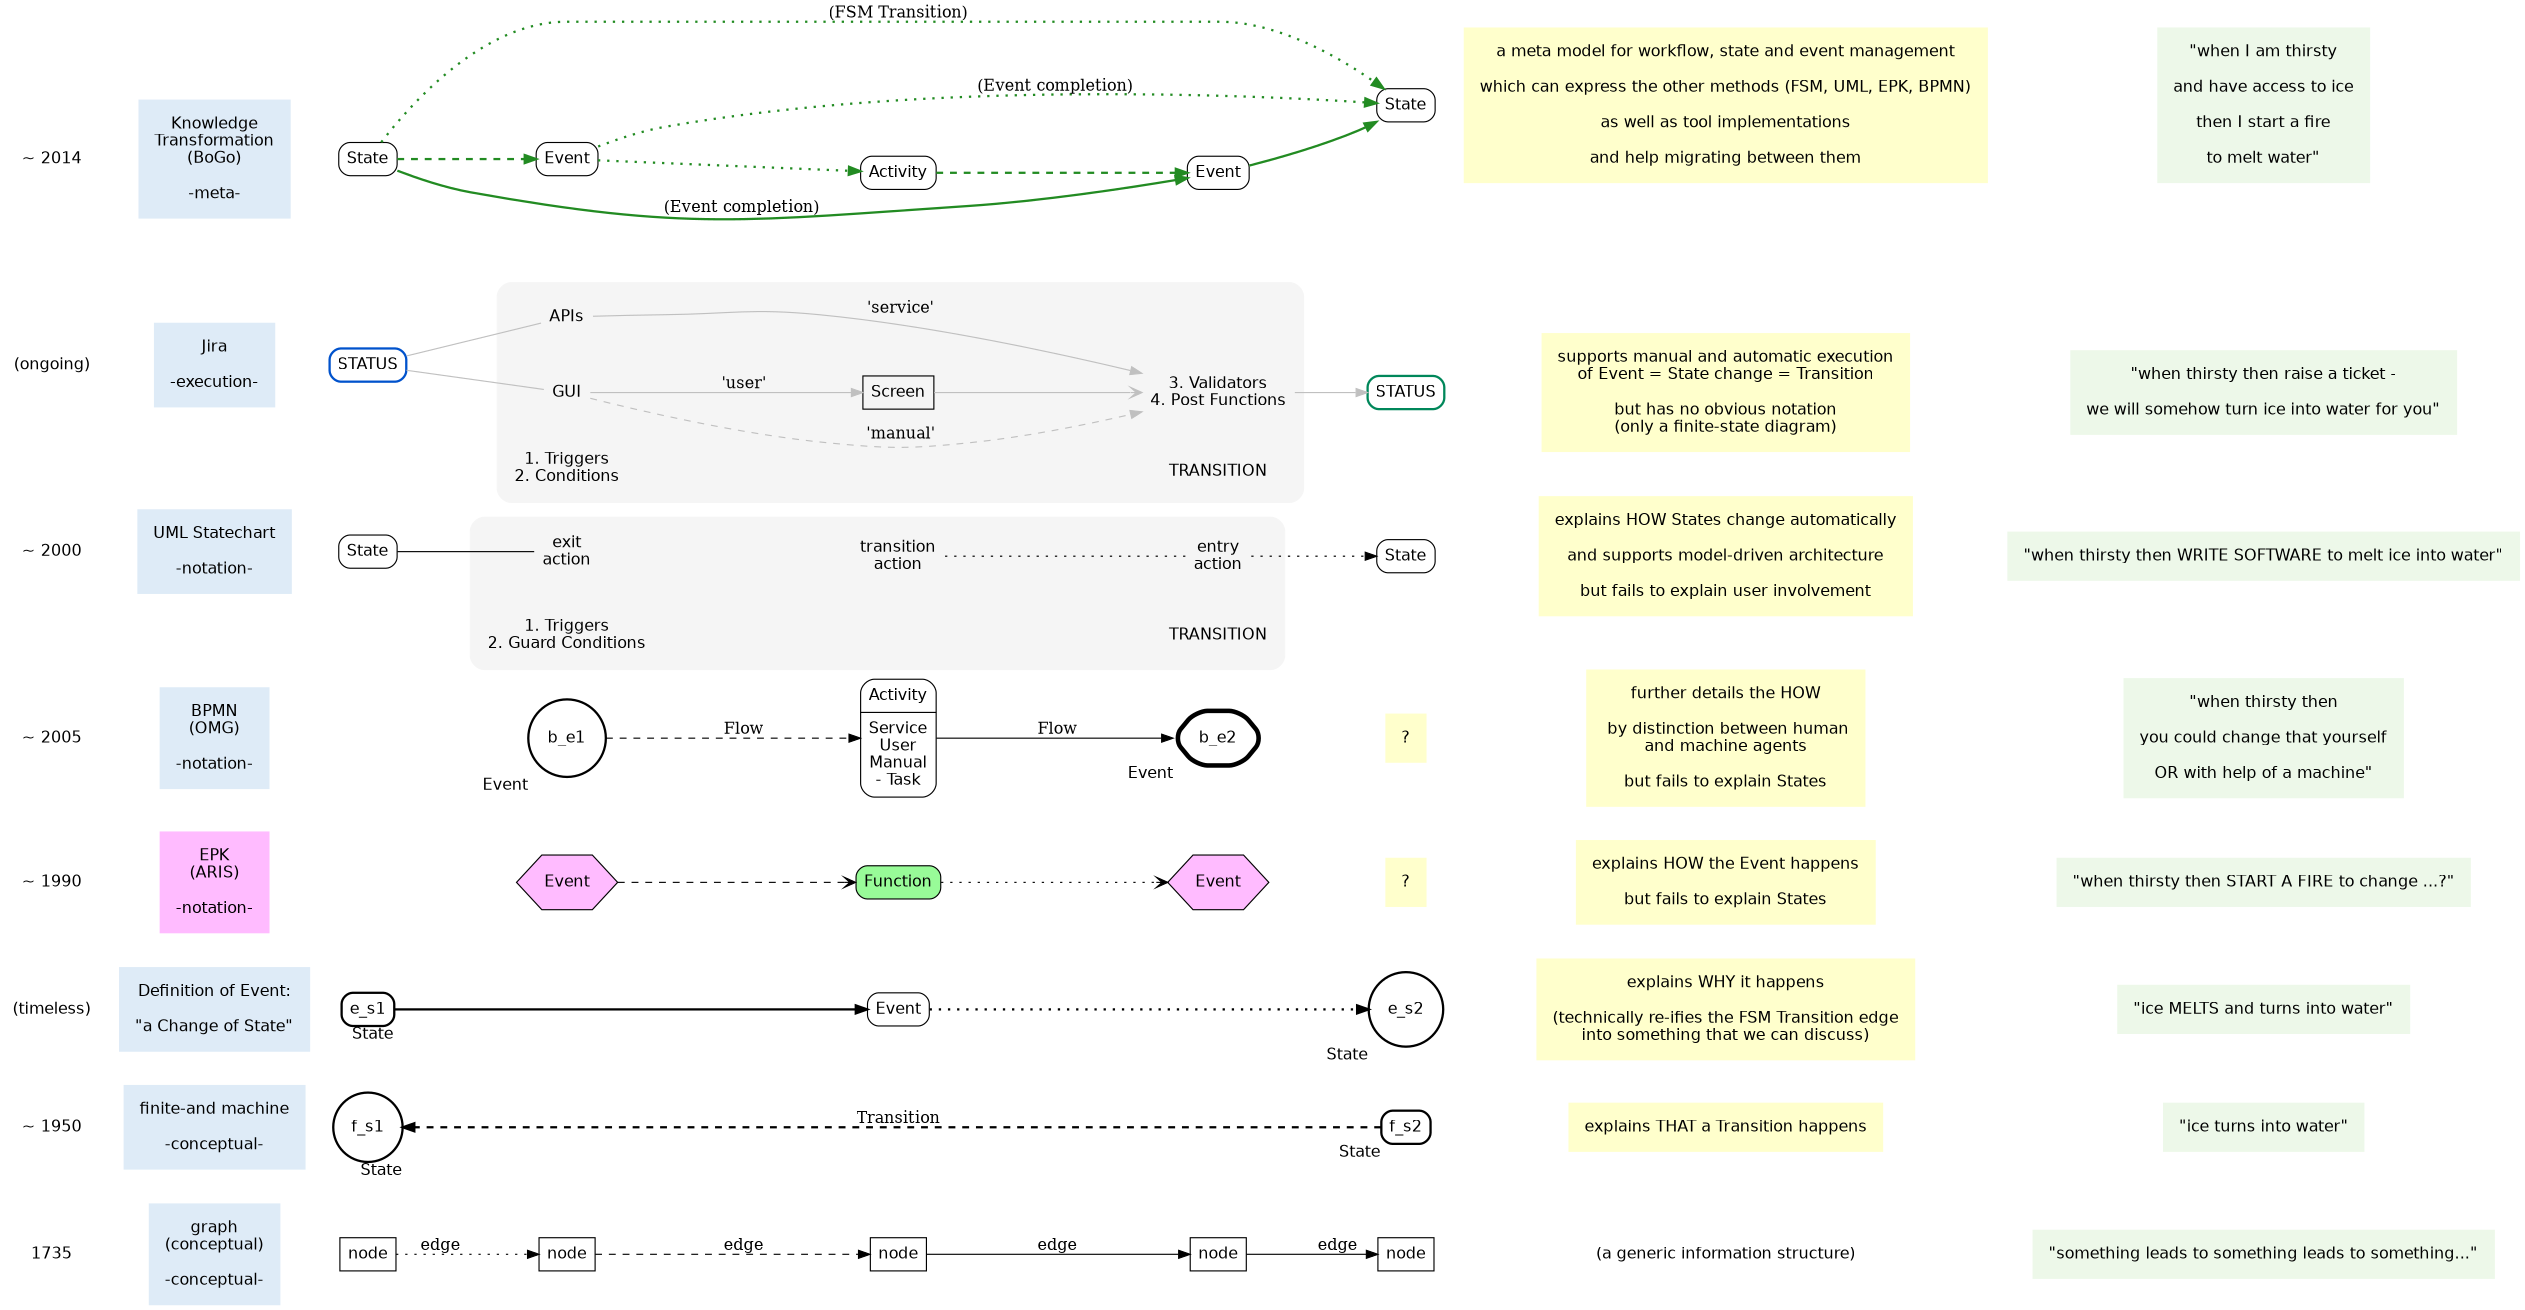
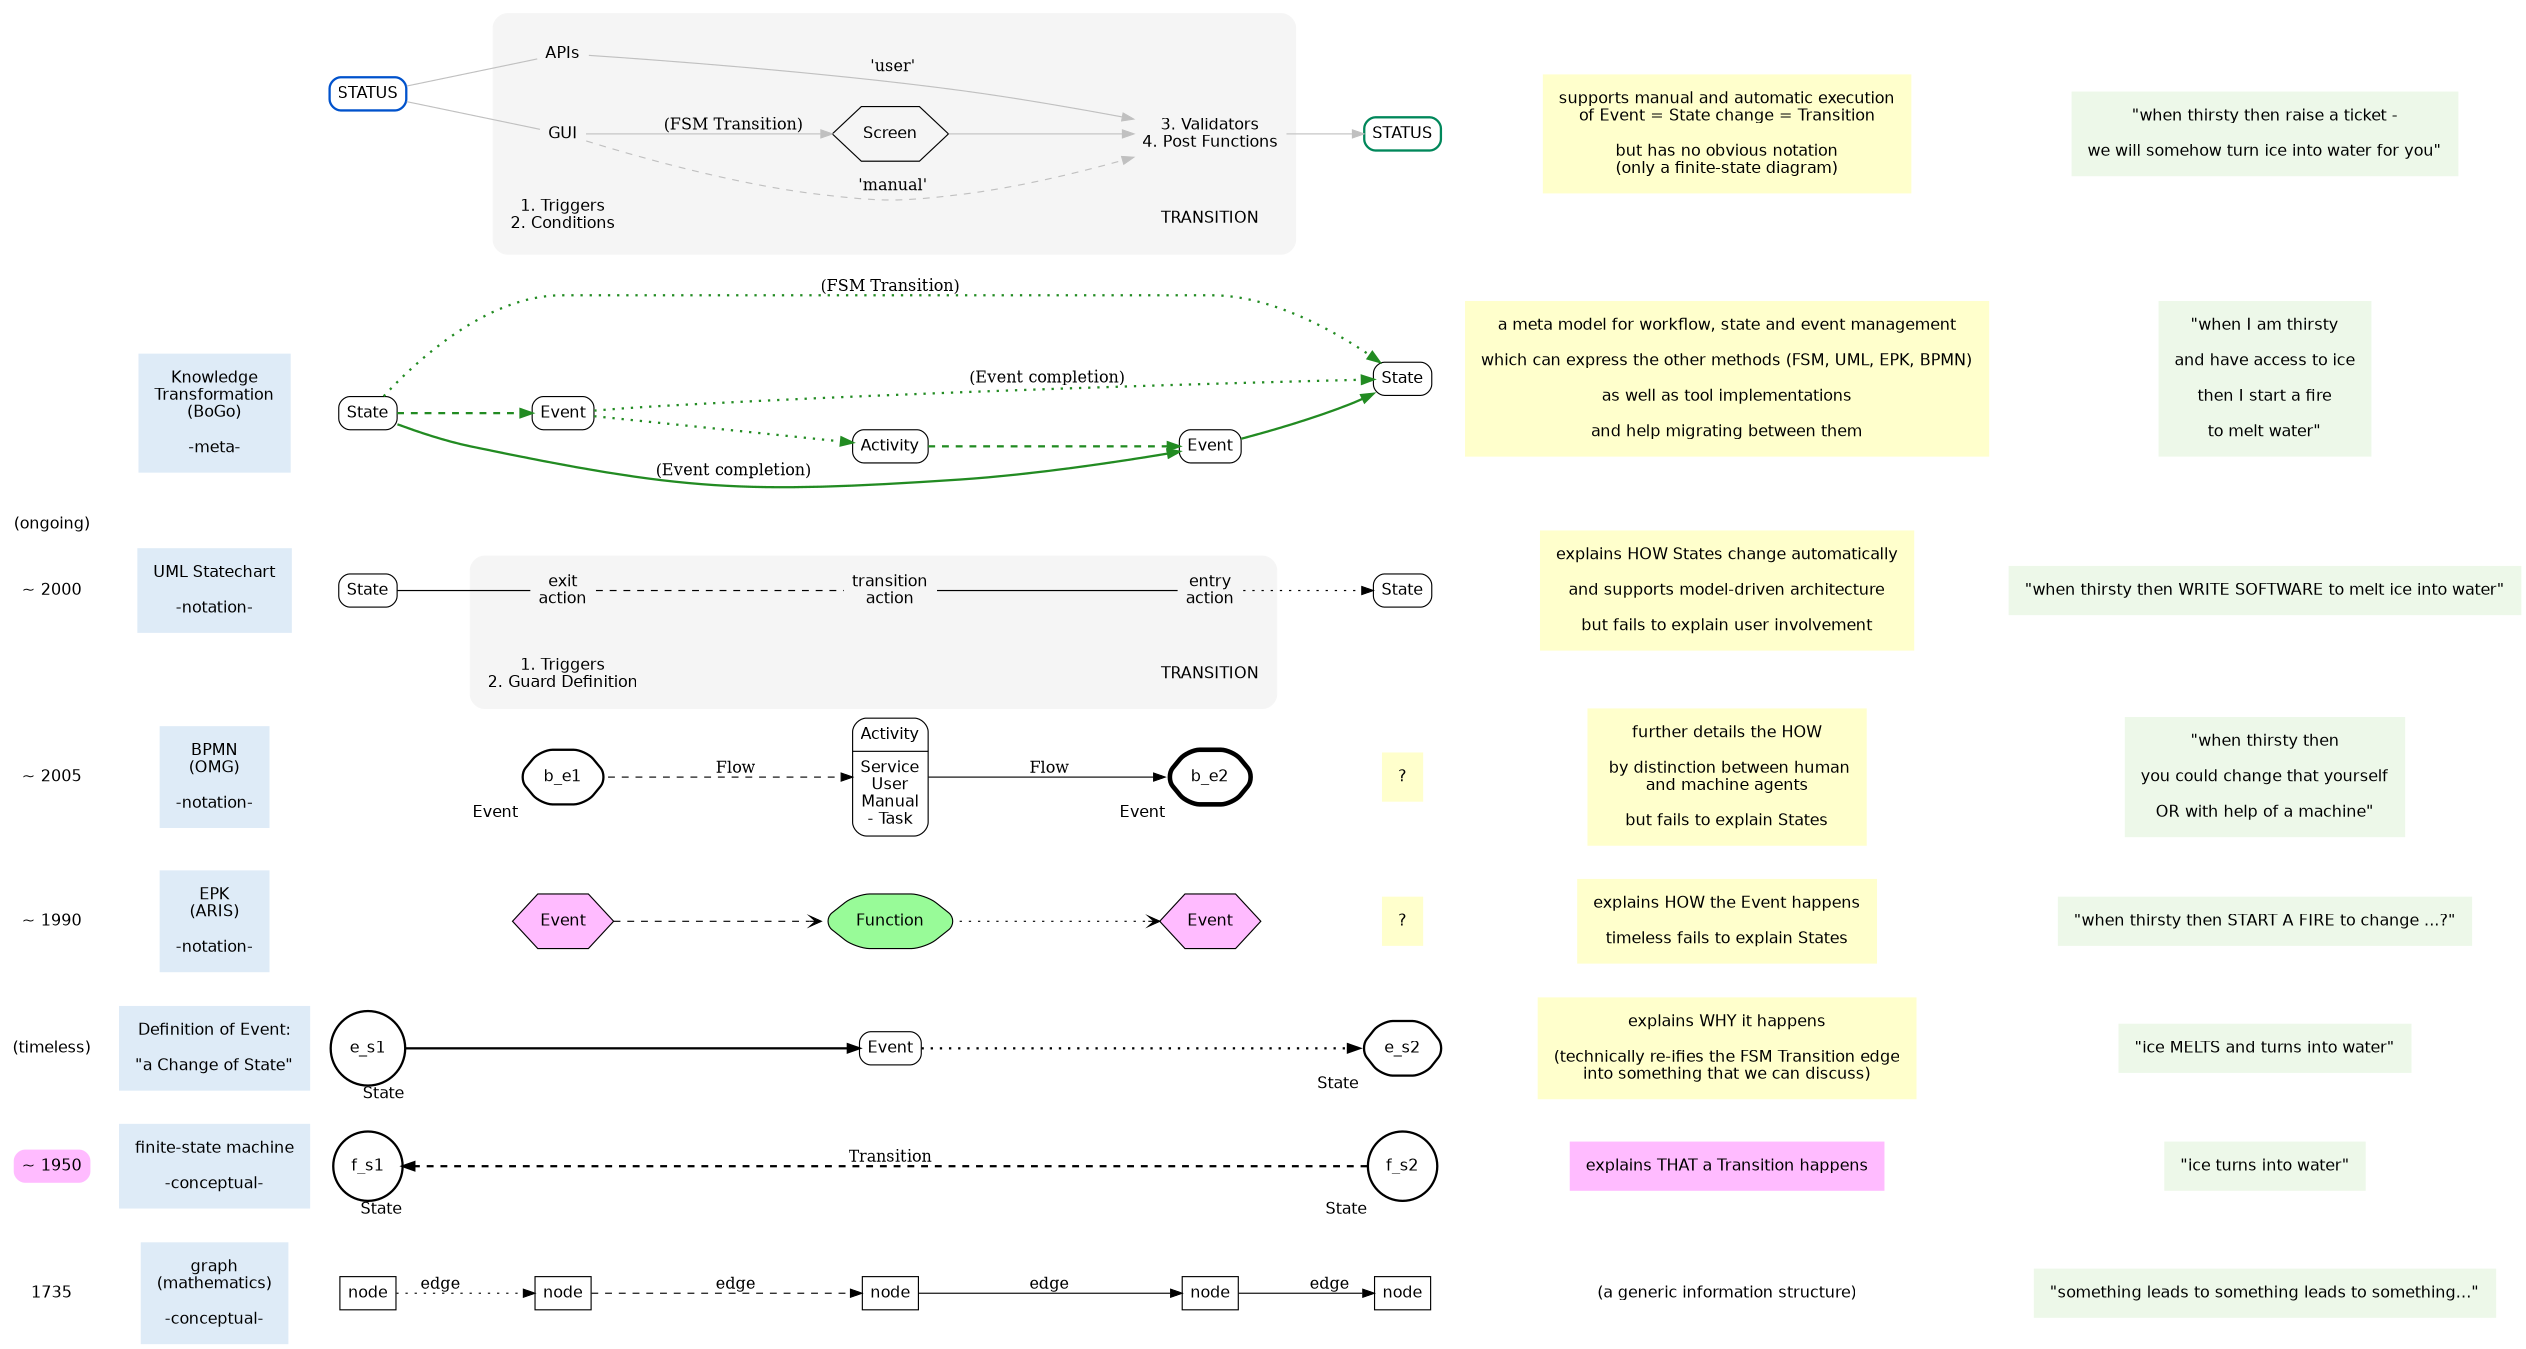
(52, 159) -> none
(898, 308) -> (890, 67)
(215, 365) -> none
(742, 384) -> (734, 125)
(898, 393) -> (890, 134)
(1032, 393) -> (1035, 134)
(1065, 556) -> (1057, 591)
none -> (720, 591)
(567, 635) -> (563, 674)
(567, 738) -> (563, 777)
(215, 882) -> (215, 921)
(898, 882) -> (890, 921)
(1726, 882) -> (1727, 921)
(368, 1009) -> (368, 1048)
(1406, 1009) -> (1403, 1048)
(52, 1127) -> (52, 1166)
(215, 1127) -> (215, 1166)
(1406, 1127) -> (1403, 1166)
(1726, 1127) -> (1727, 1166)
(215, 1254) -> (215, 1293)
